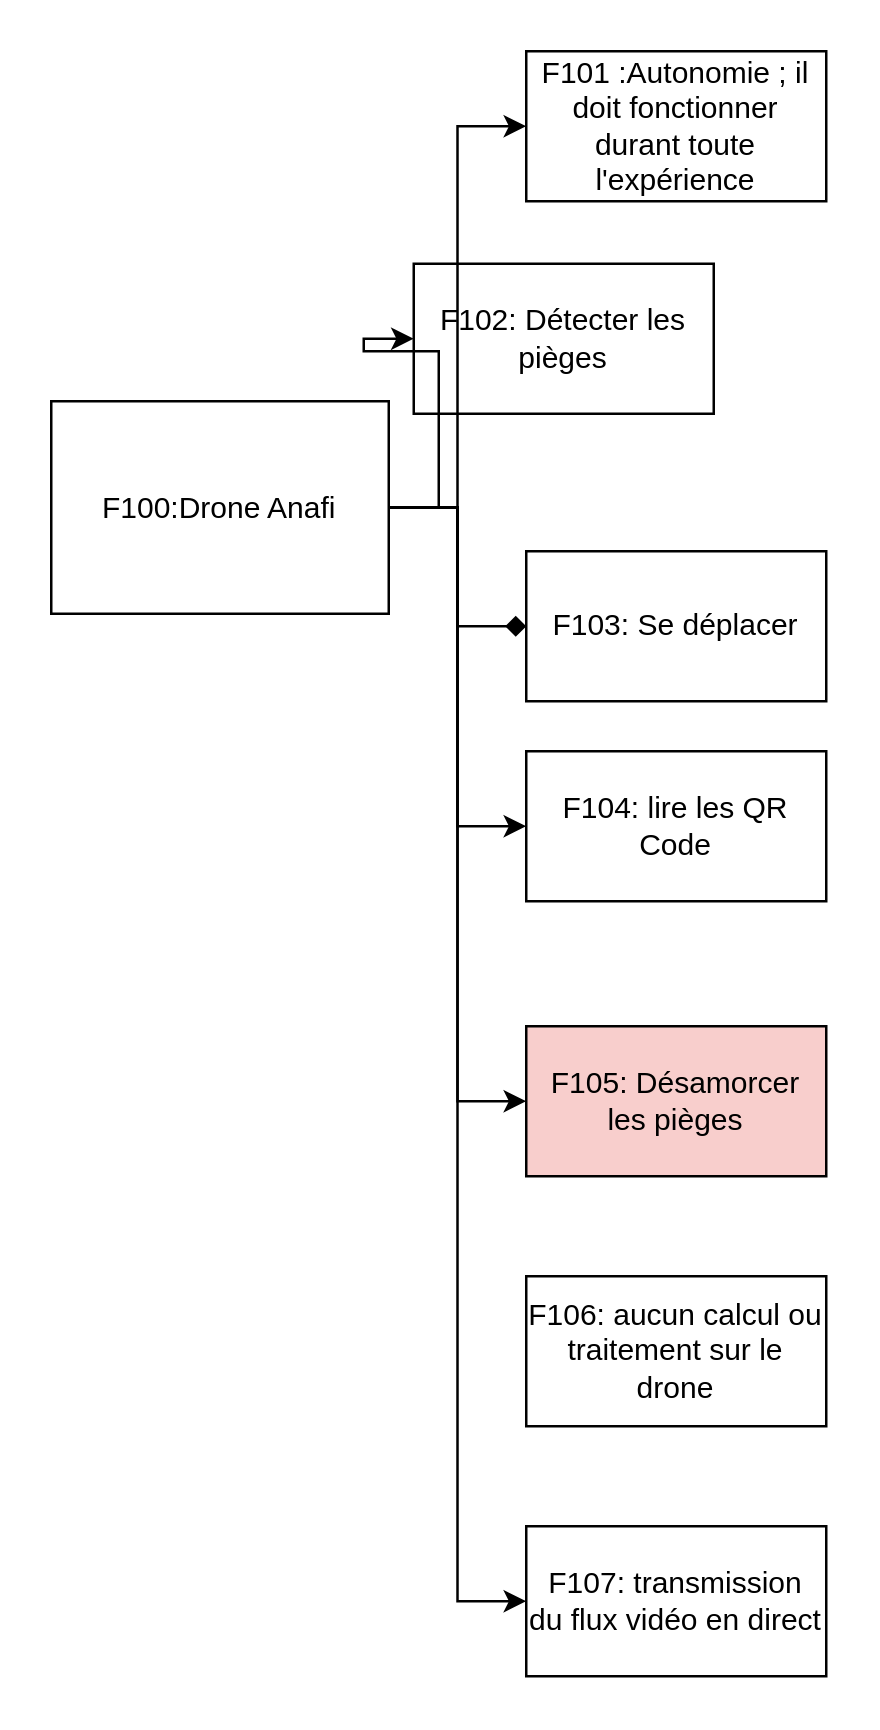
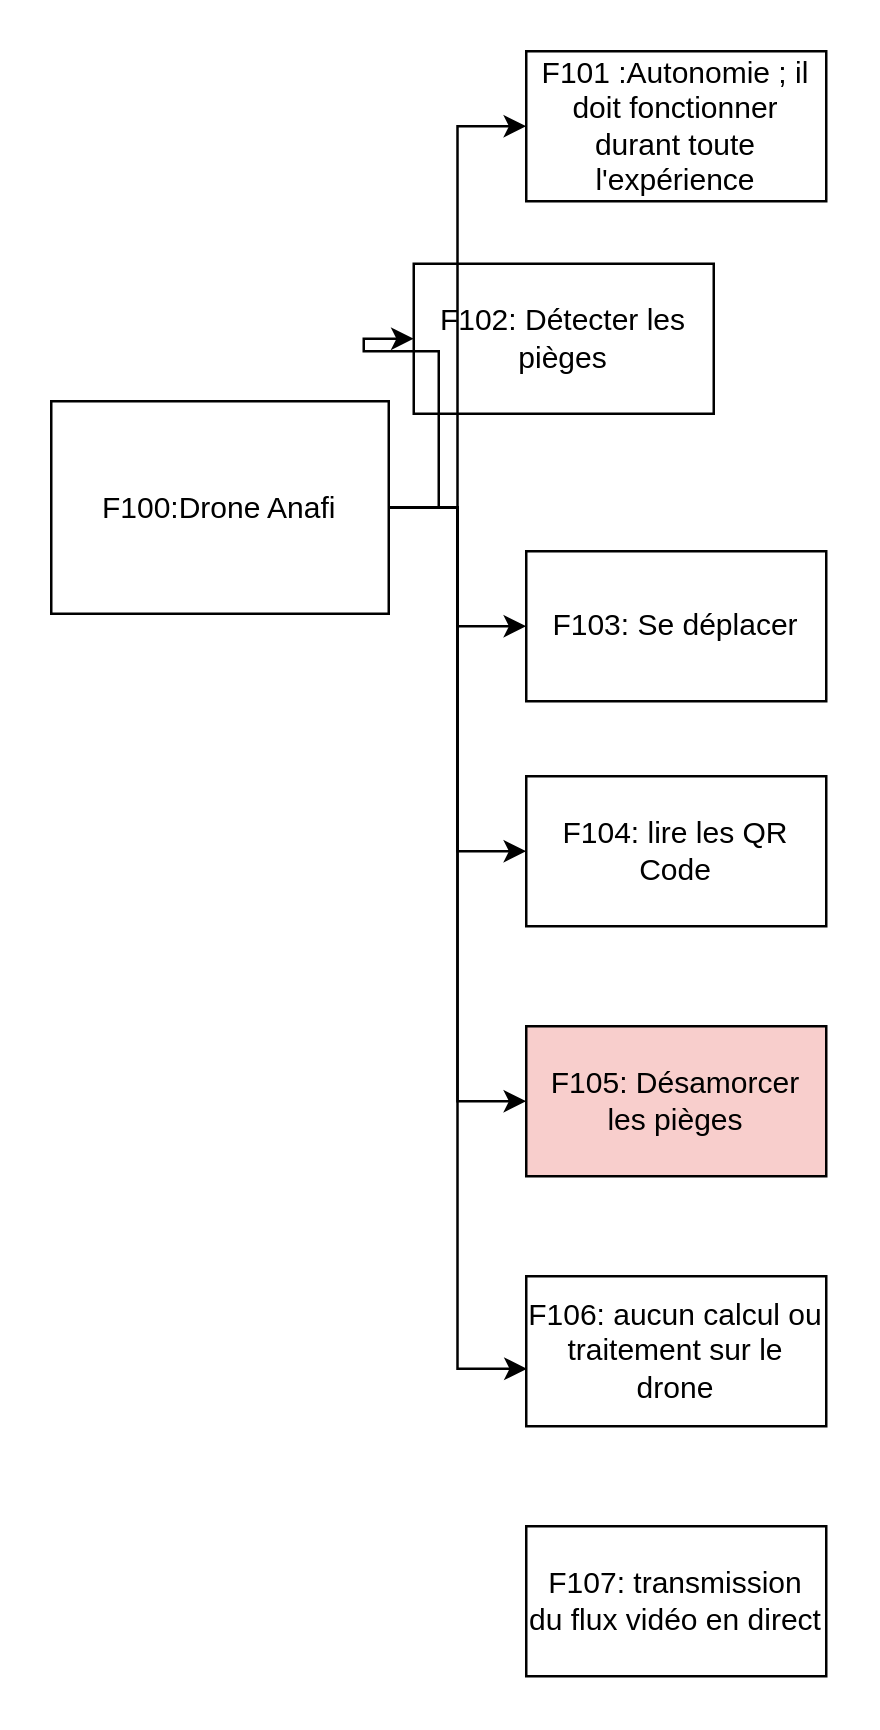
(506, 626) -> (507, 626)
(676, 826) -> (676, 851)
none -> (486, 1369)
(458, 1513) -> none
